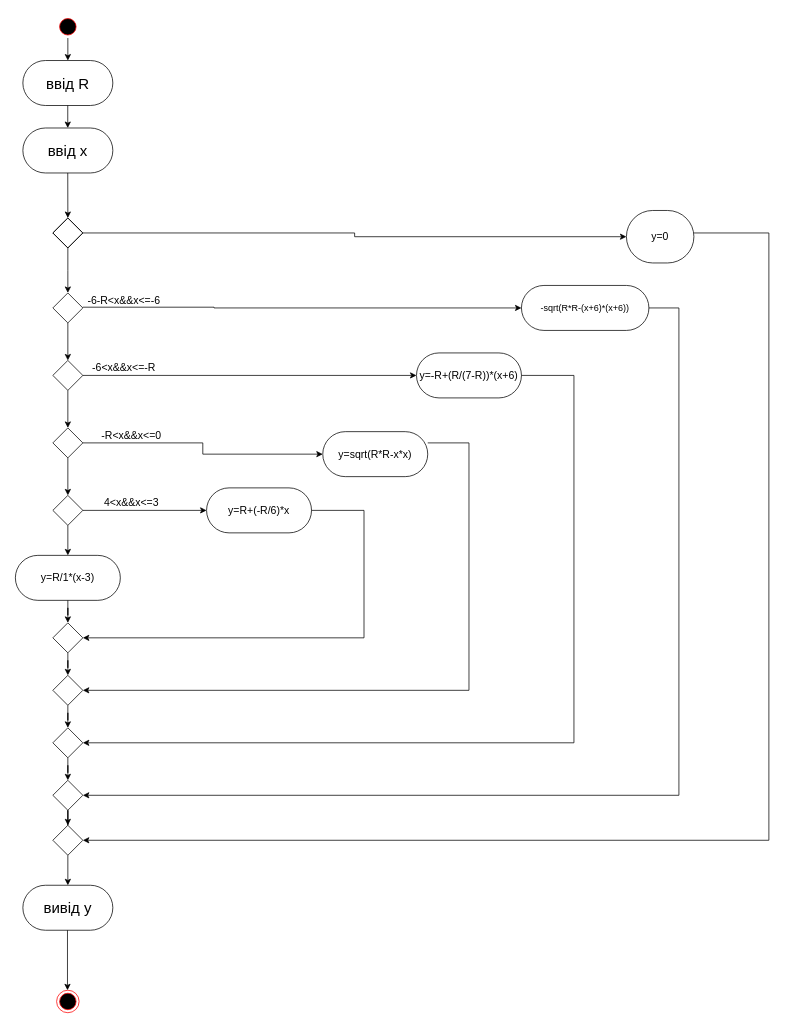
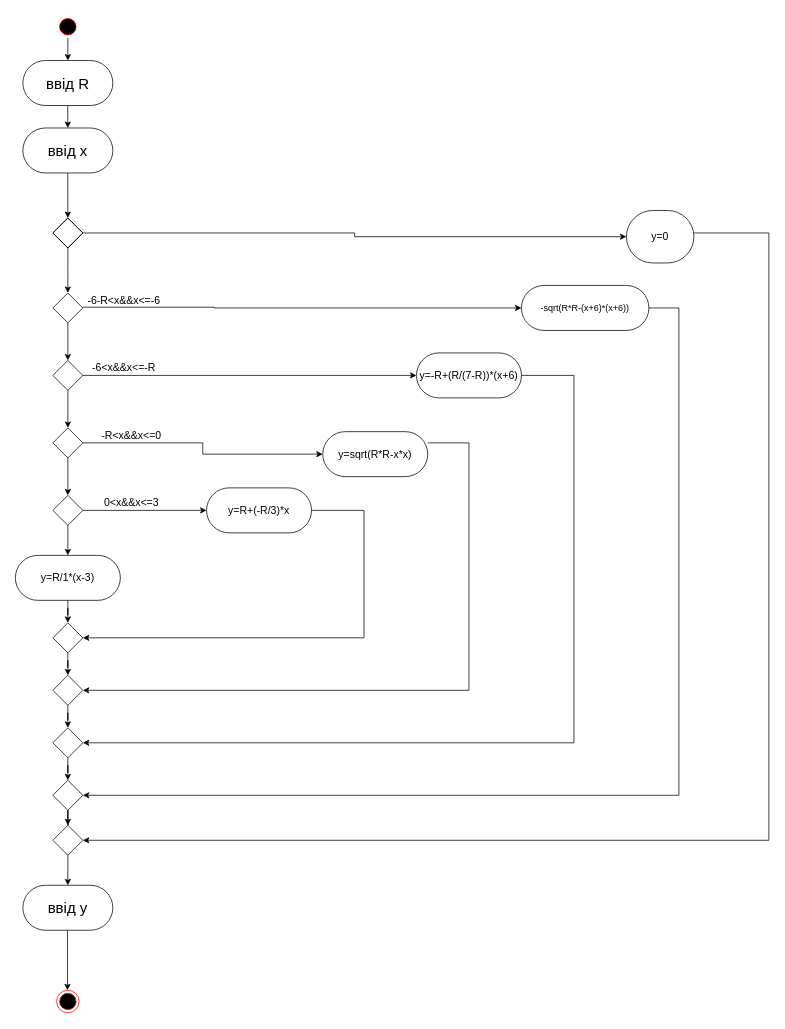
(132, 503) -> (132, 503)
(259, 510) -> (259, 510)
(68, 908) -> (68, 908)
